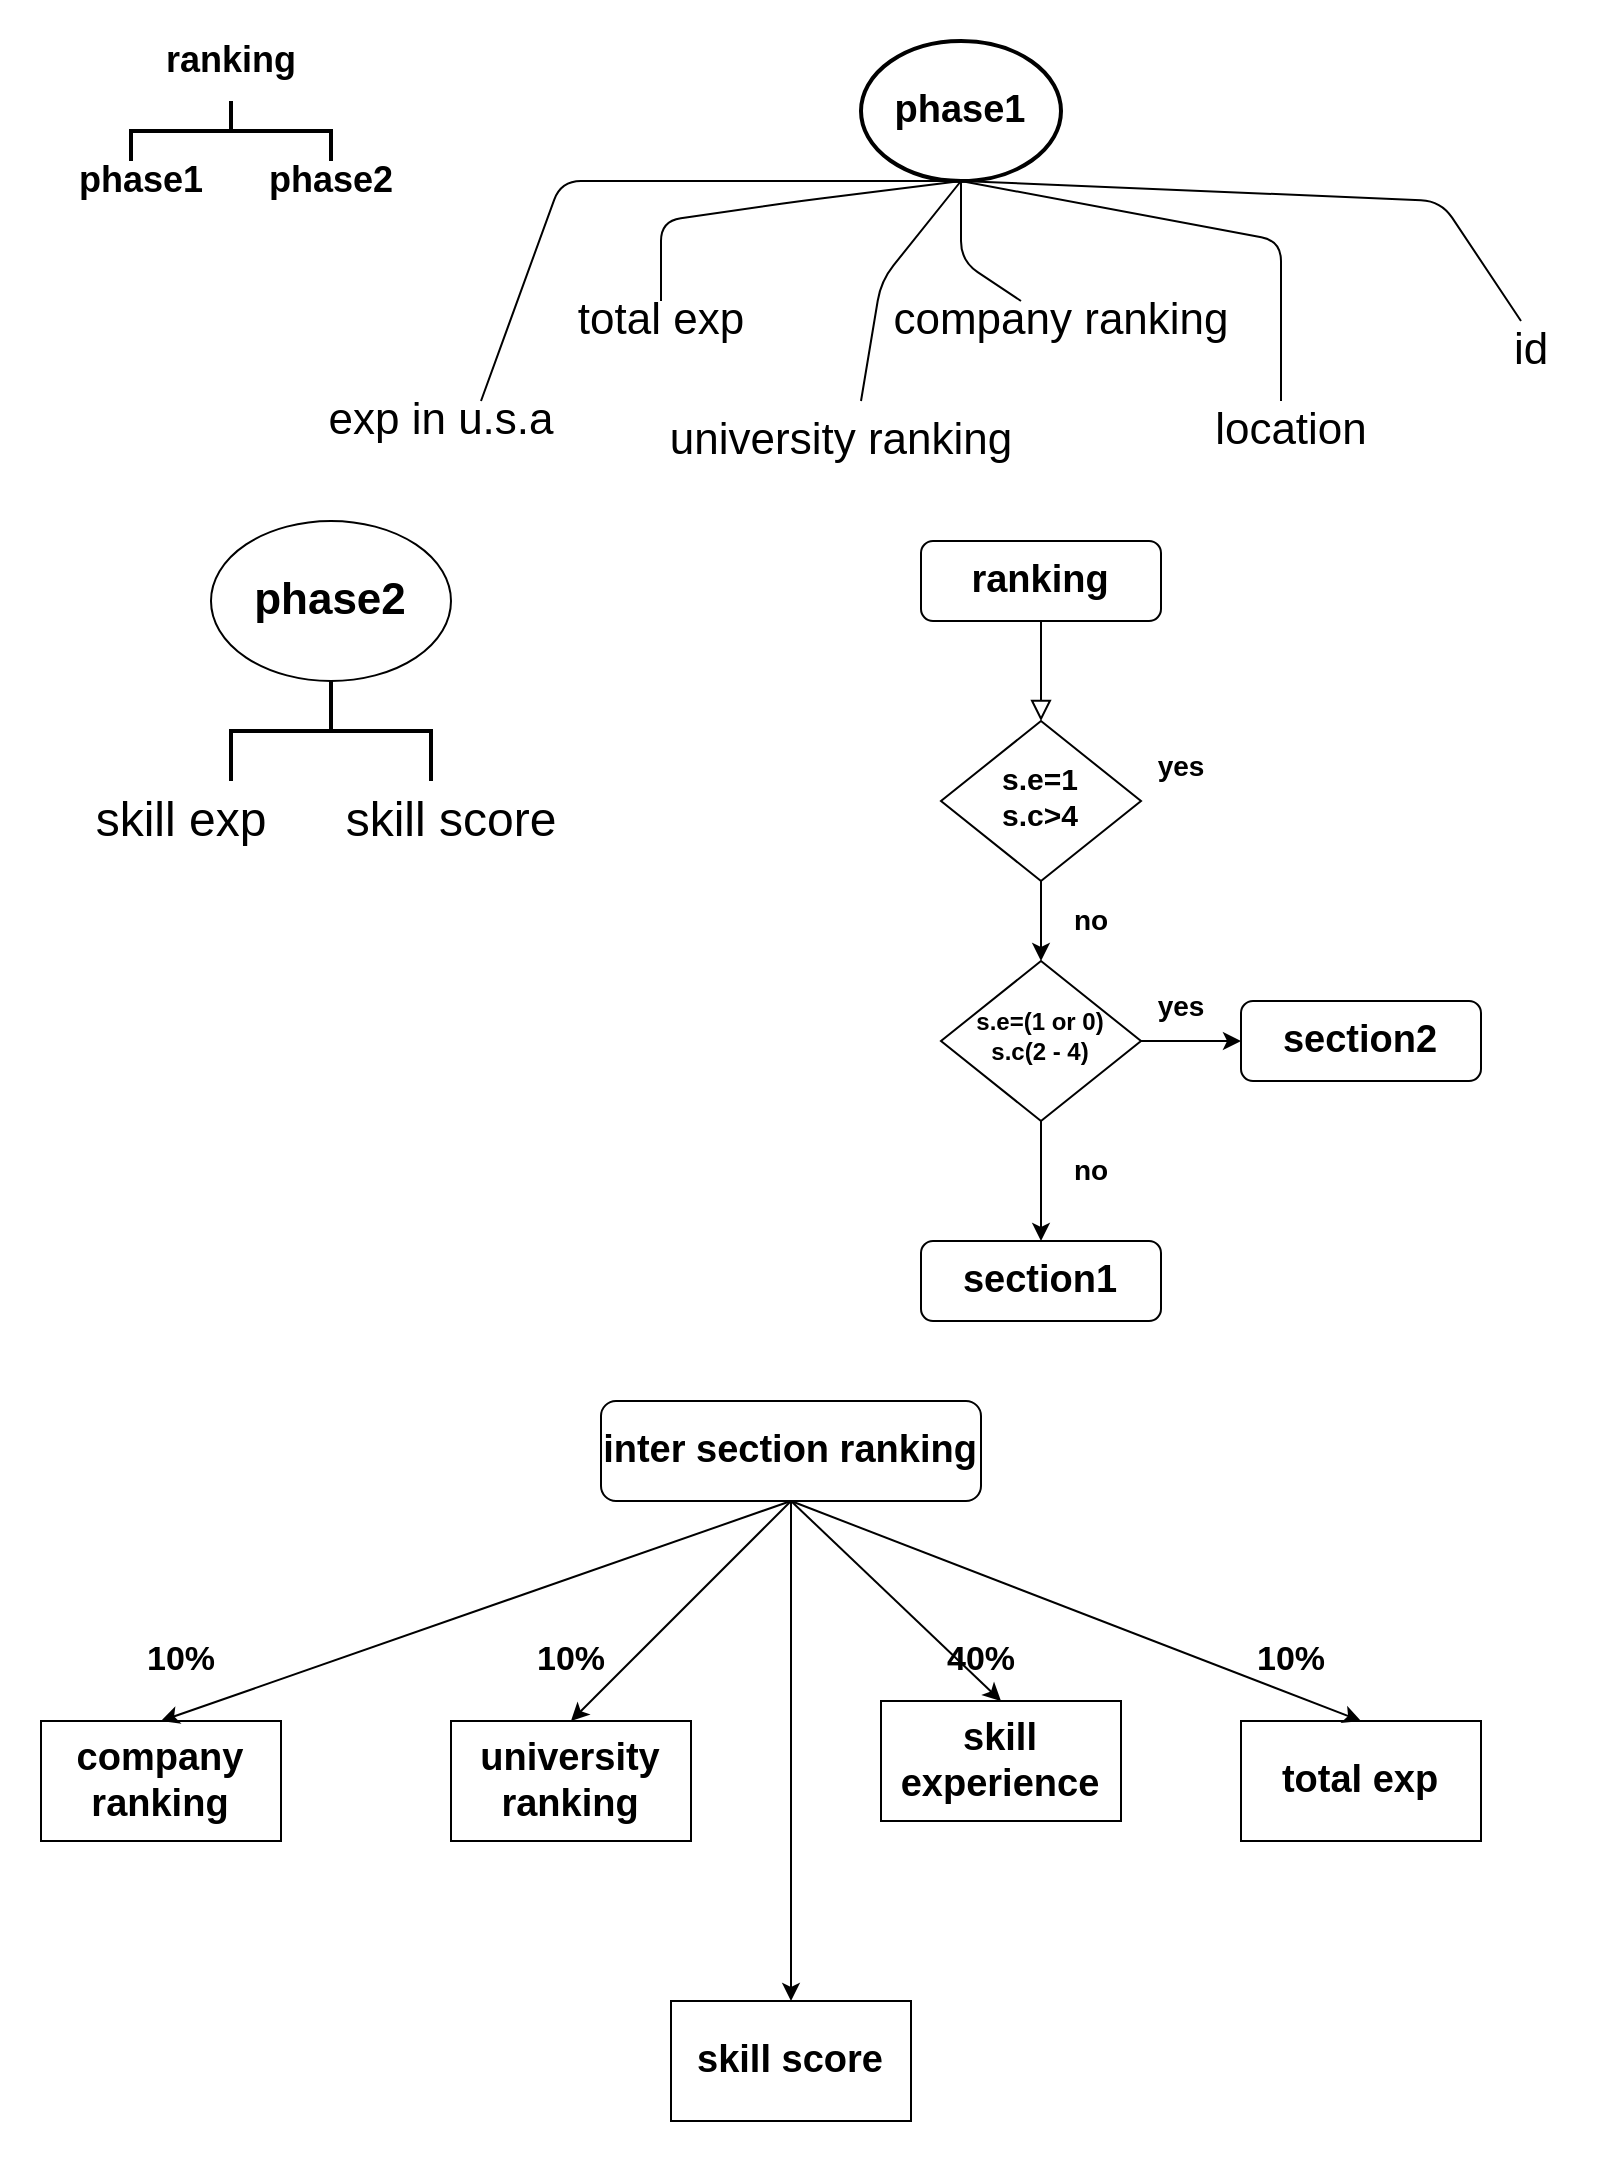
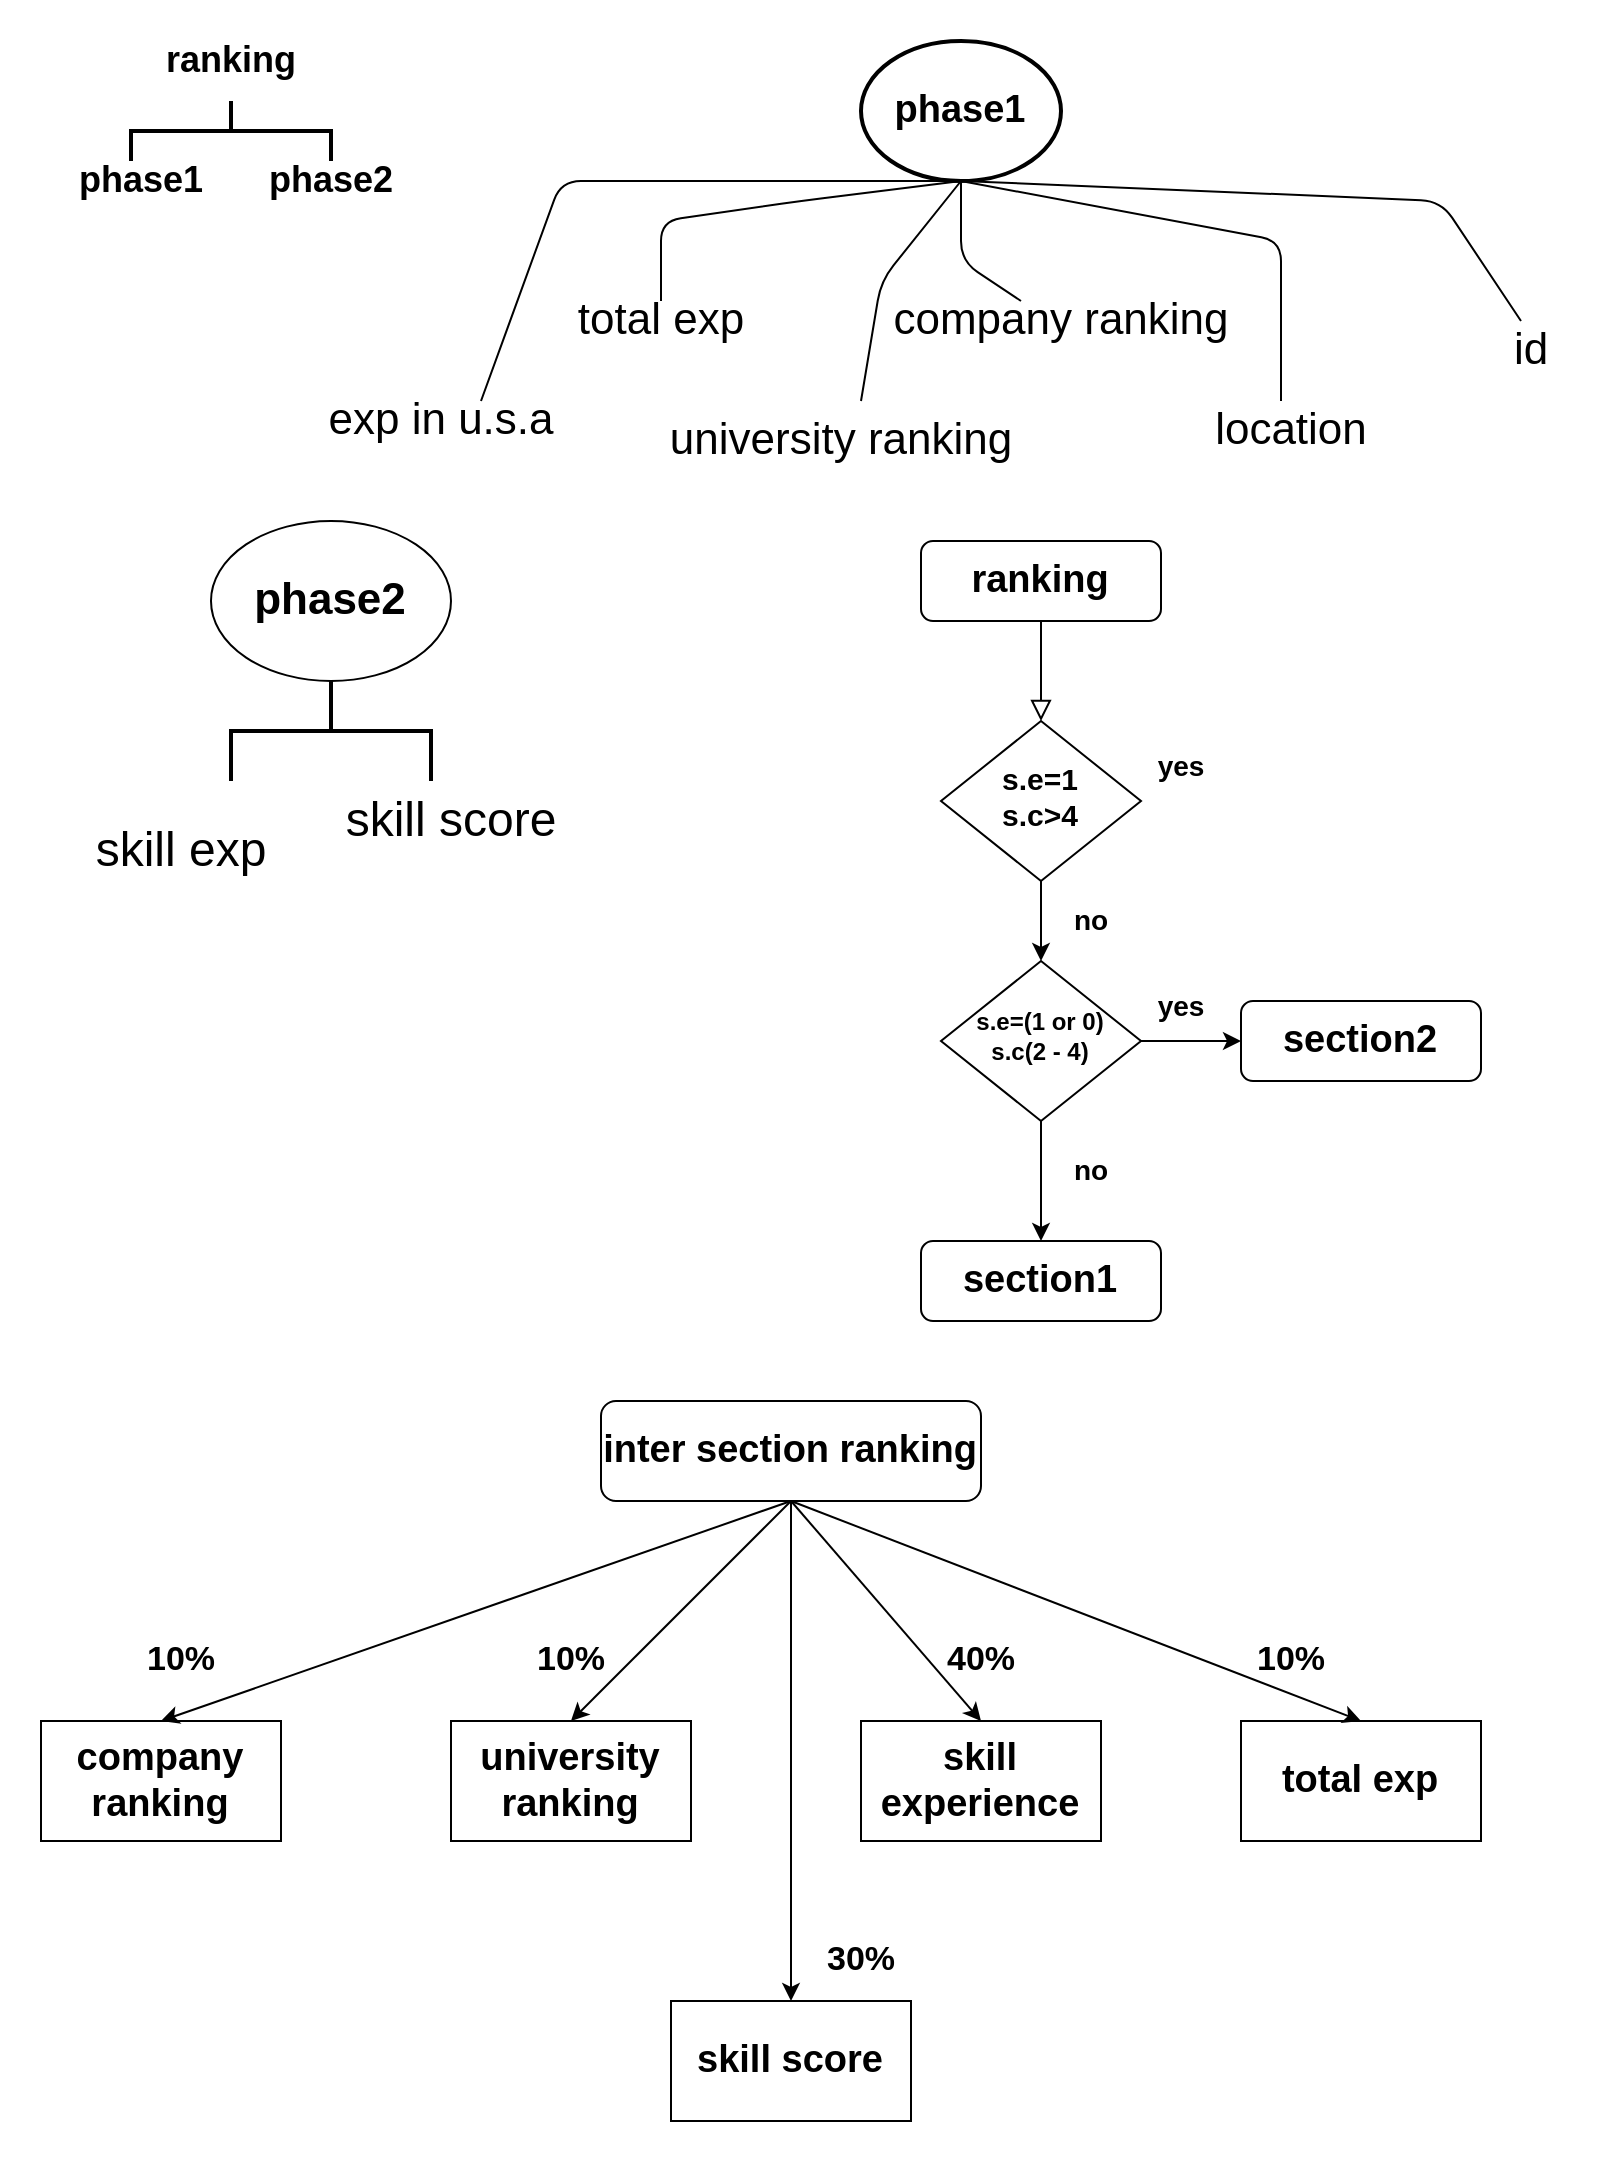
(181, 821) -> (181, 851)
(1001, 1761) -> (981, 1781)
none -> (861, 1961)
